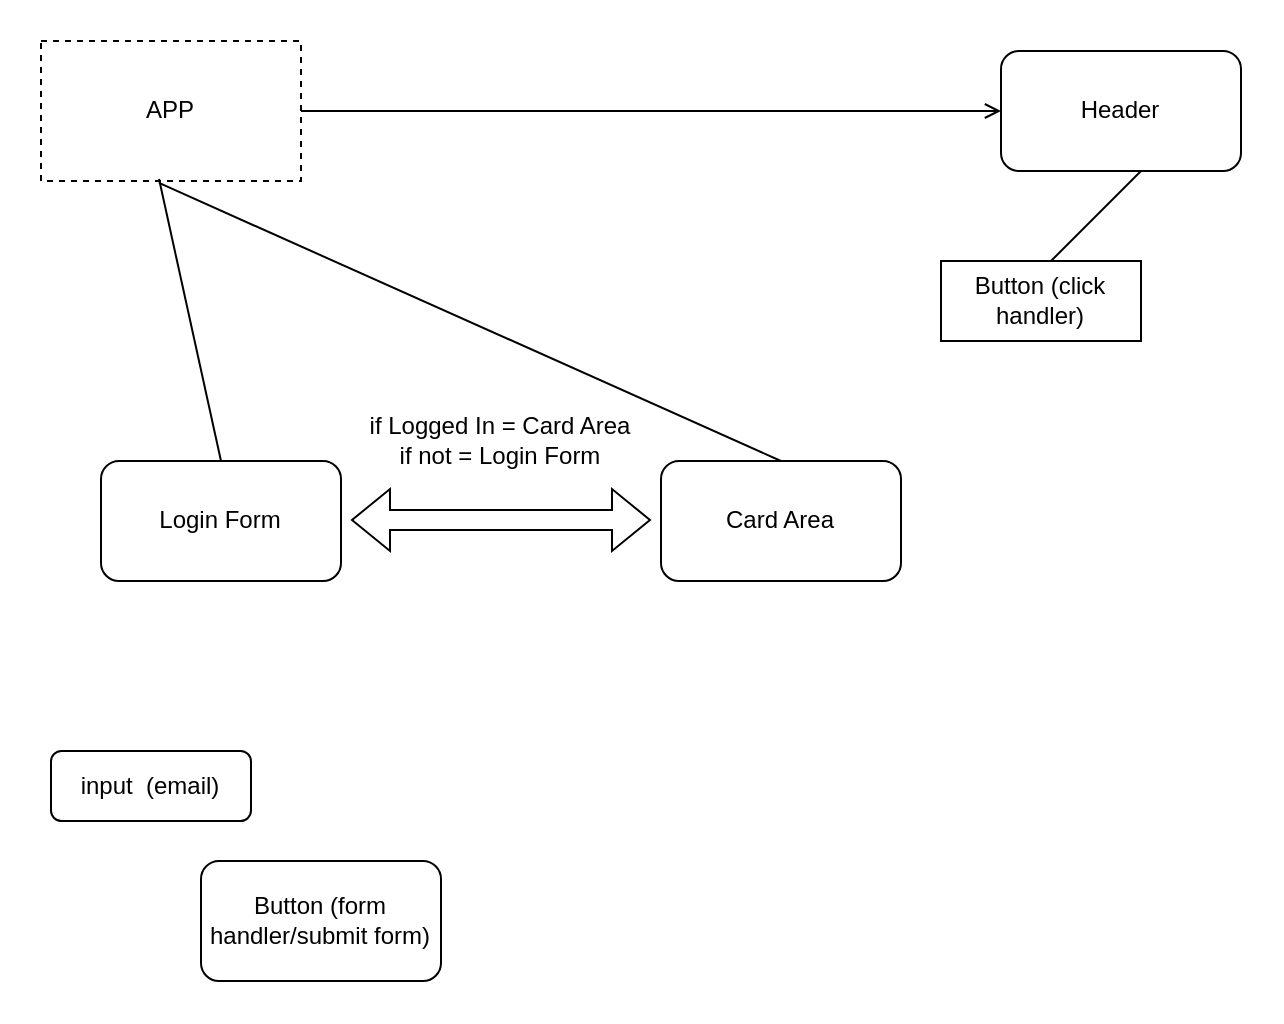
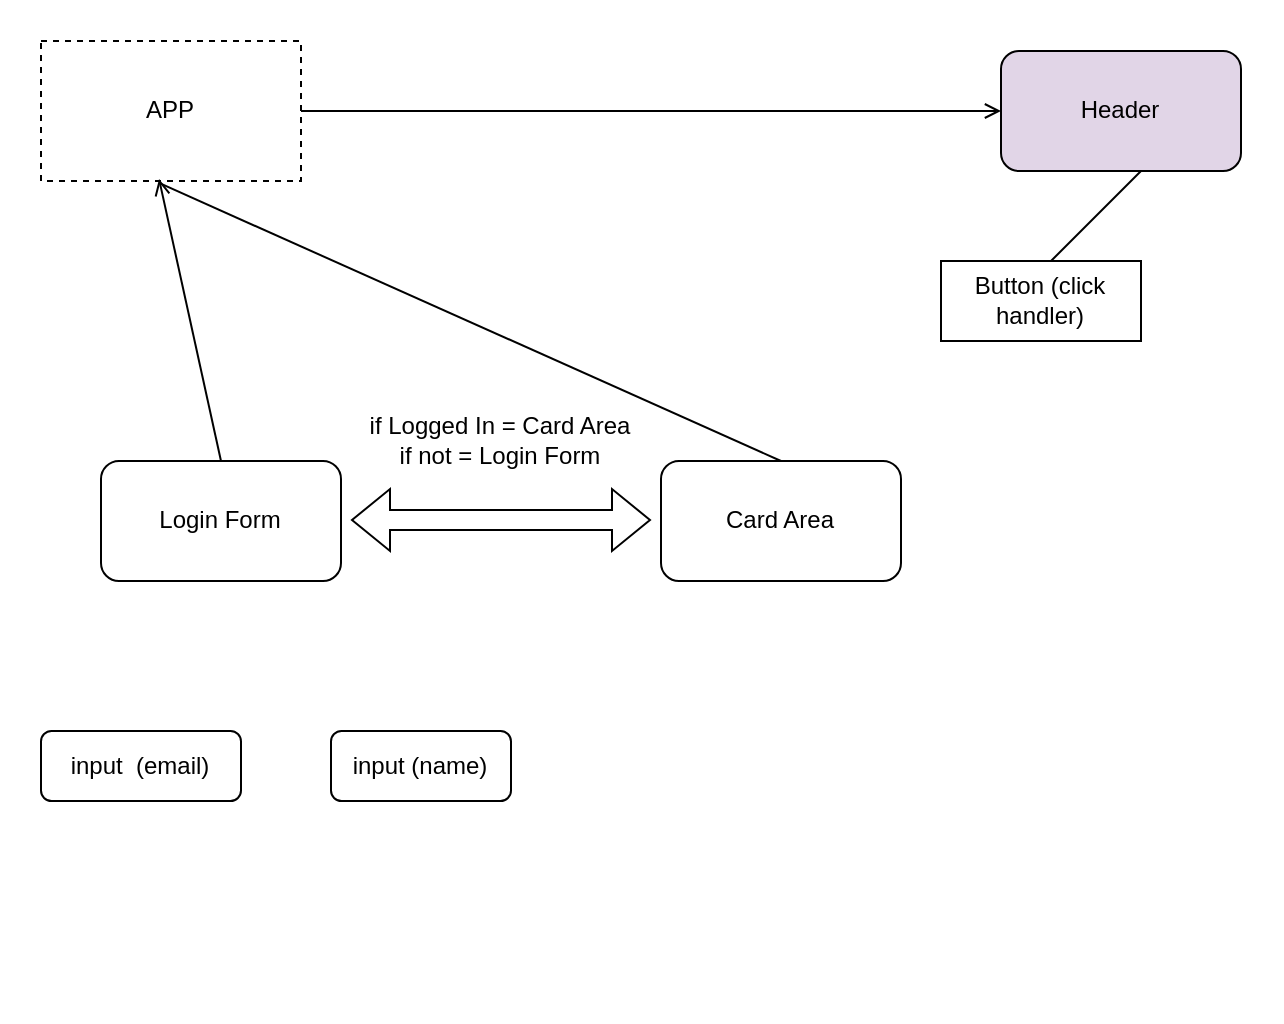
(1121, 111) -> (1121, 111)
(161, 187) -> (161, 189)
none -> (421, 766)
(151, 786) -> (141, 766)
(321, 921) -> none
